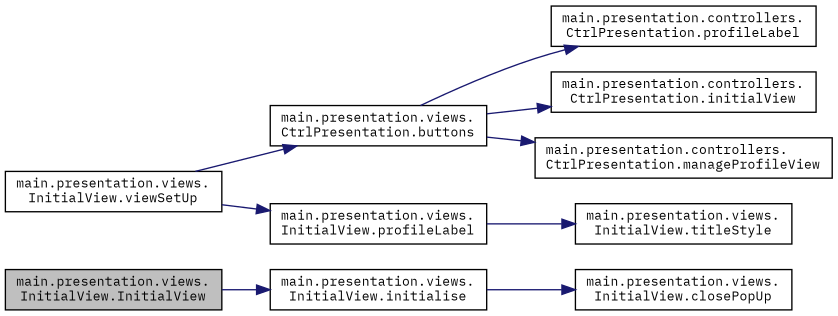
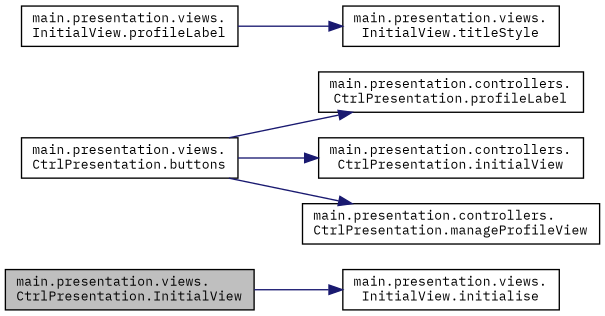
(114, 192) -> none
(114, 290) -> (130, 290)
(684, 290) -> none
